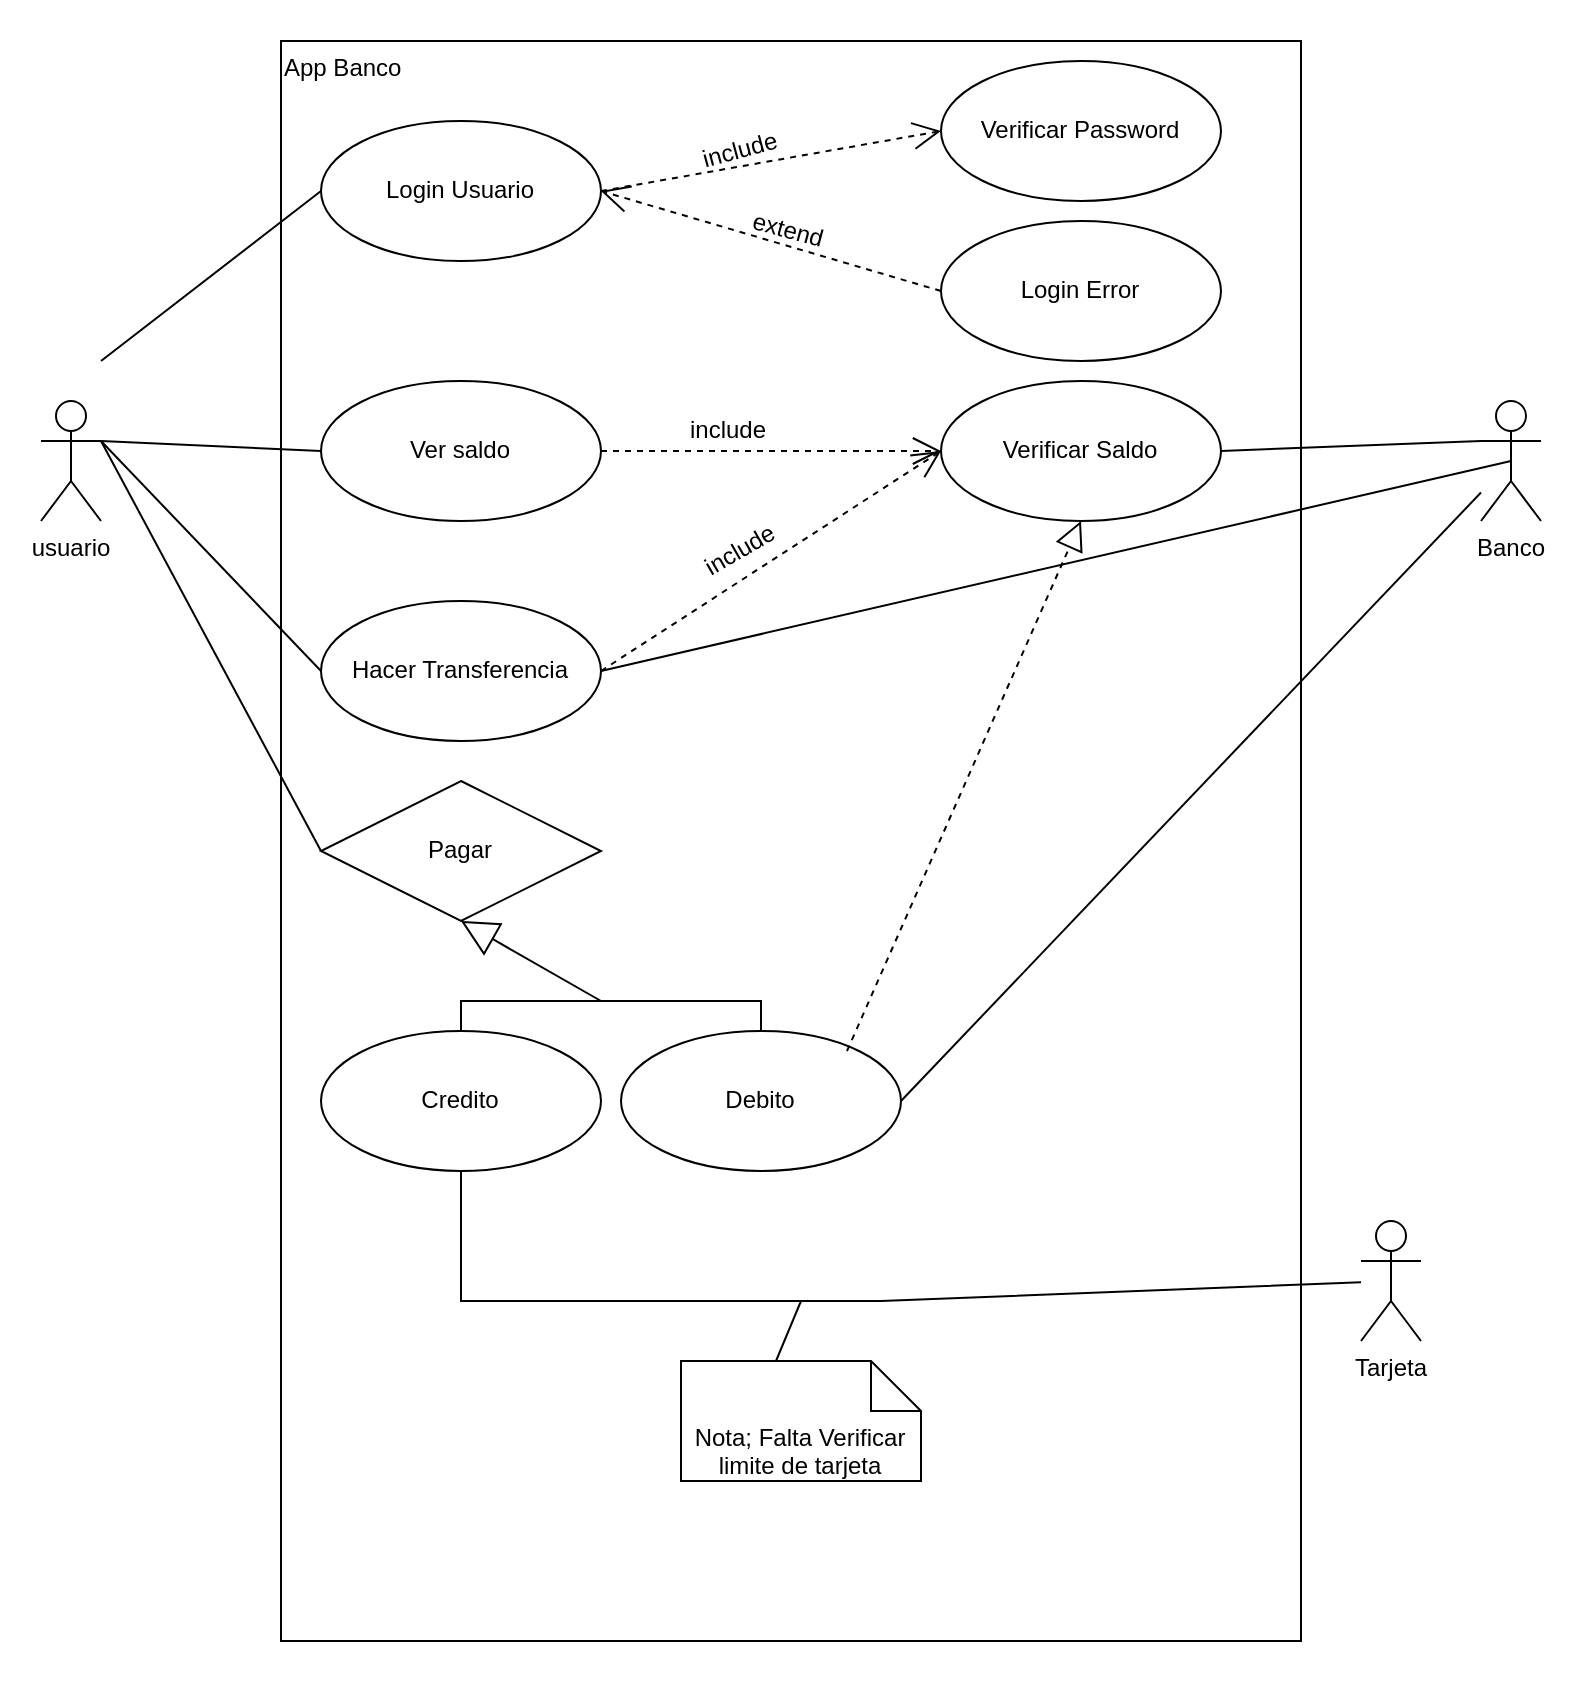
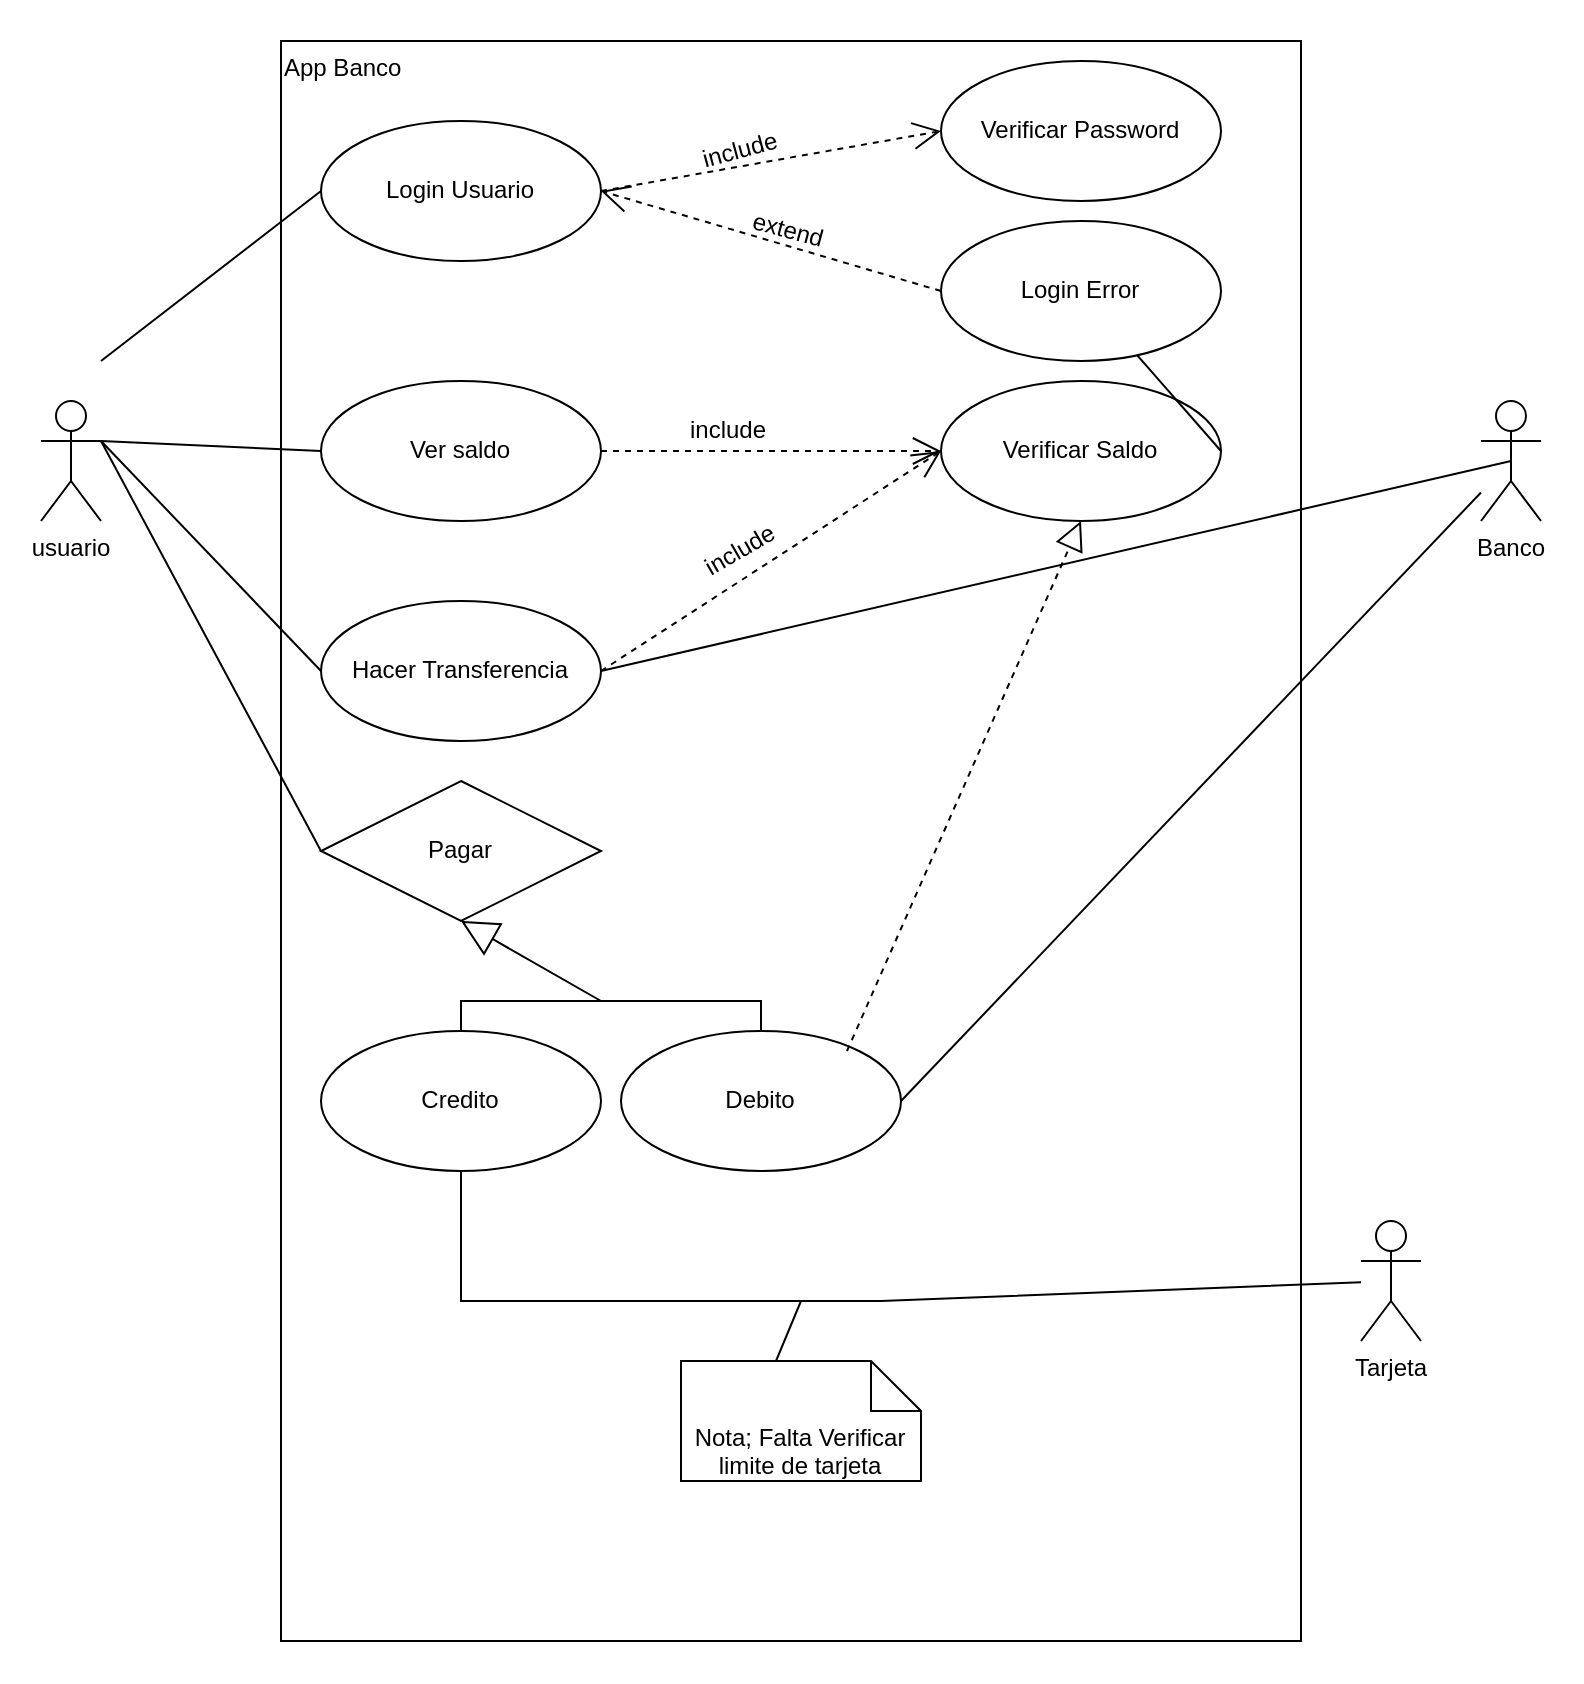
(1350, 446) -> (1179, 403)
